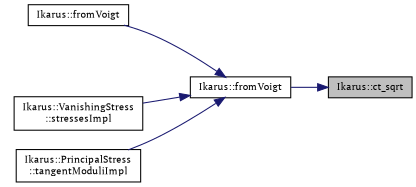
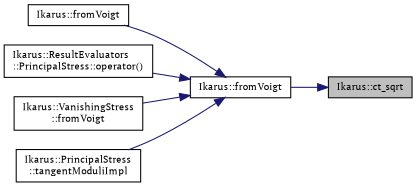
none -> (78, 61)
(78, 113) -> (78, 113)
